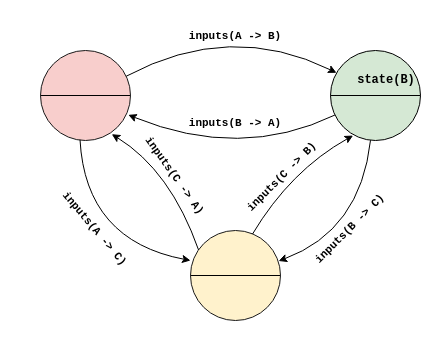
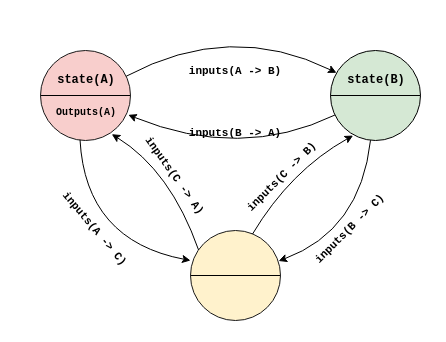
(236, 36) -> (236, 71)
none -> (87, 80)
(387, 80) -> (377, 80)
none -> (87, 112)
(236, 123) -> (236, 133)
